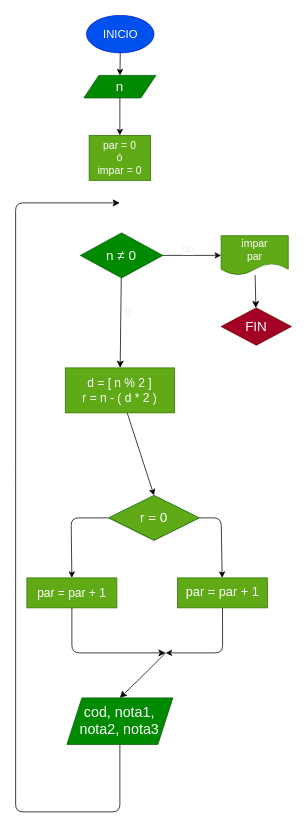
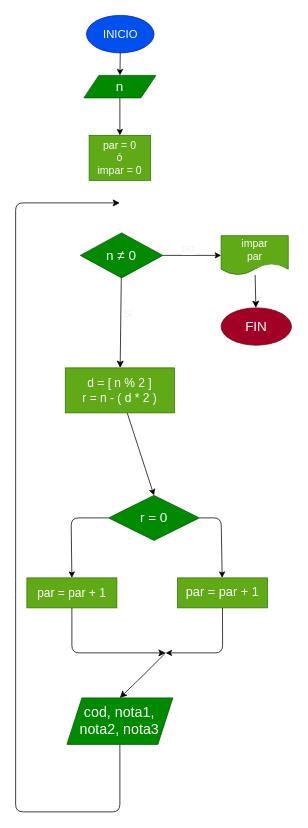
(256, 327) -> (256, 327)
(154, 518) -> (154, 518)
